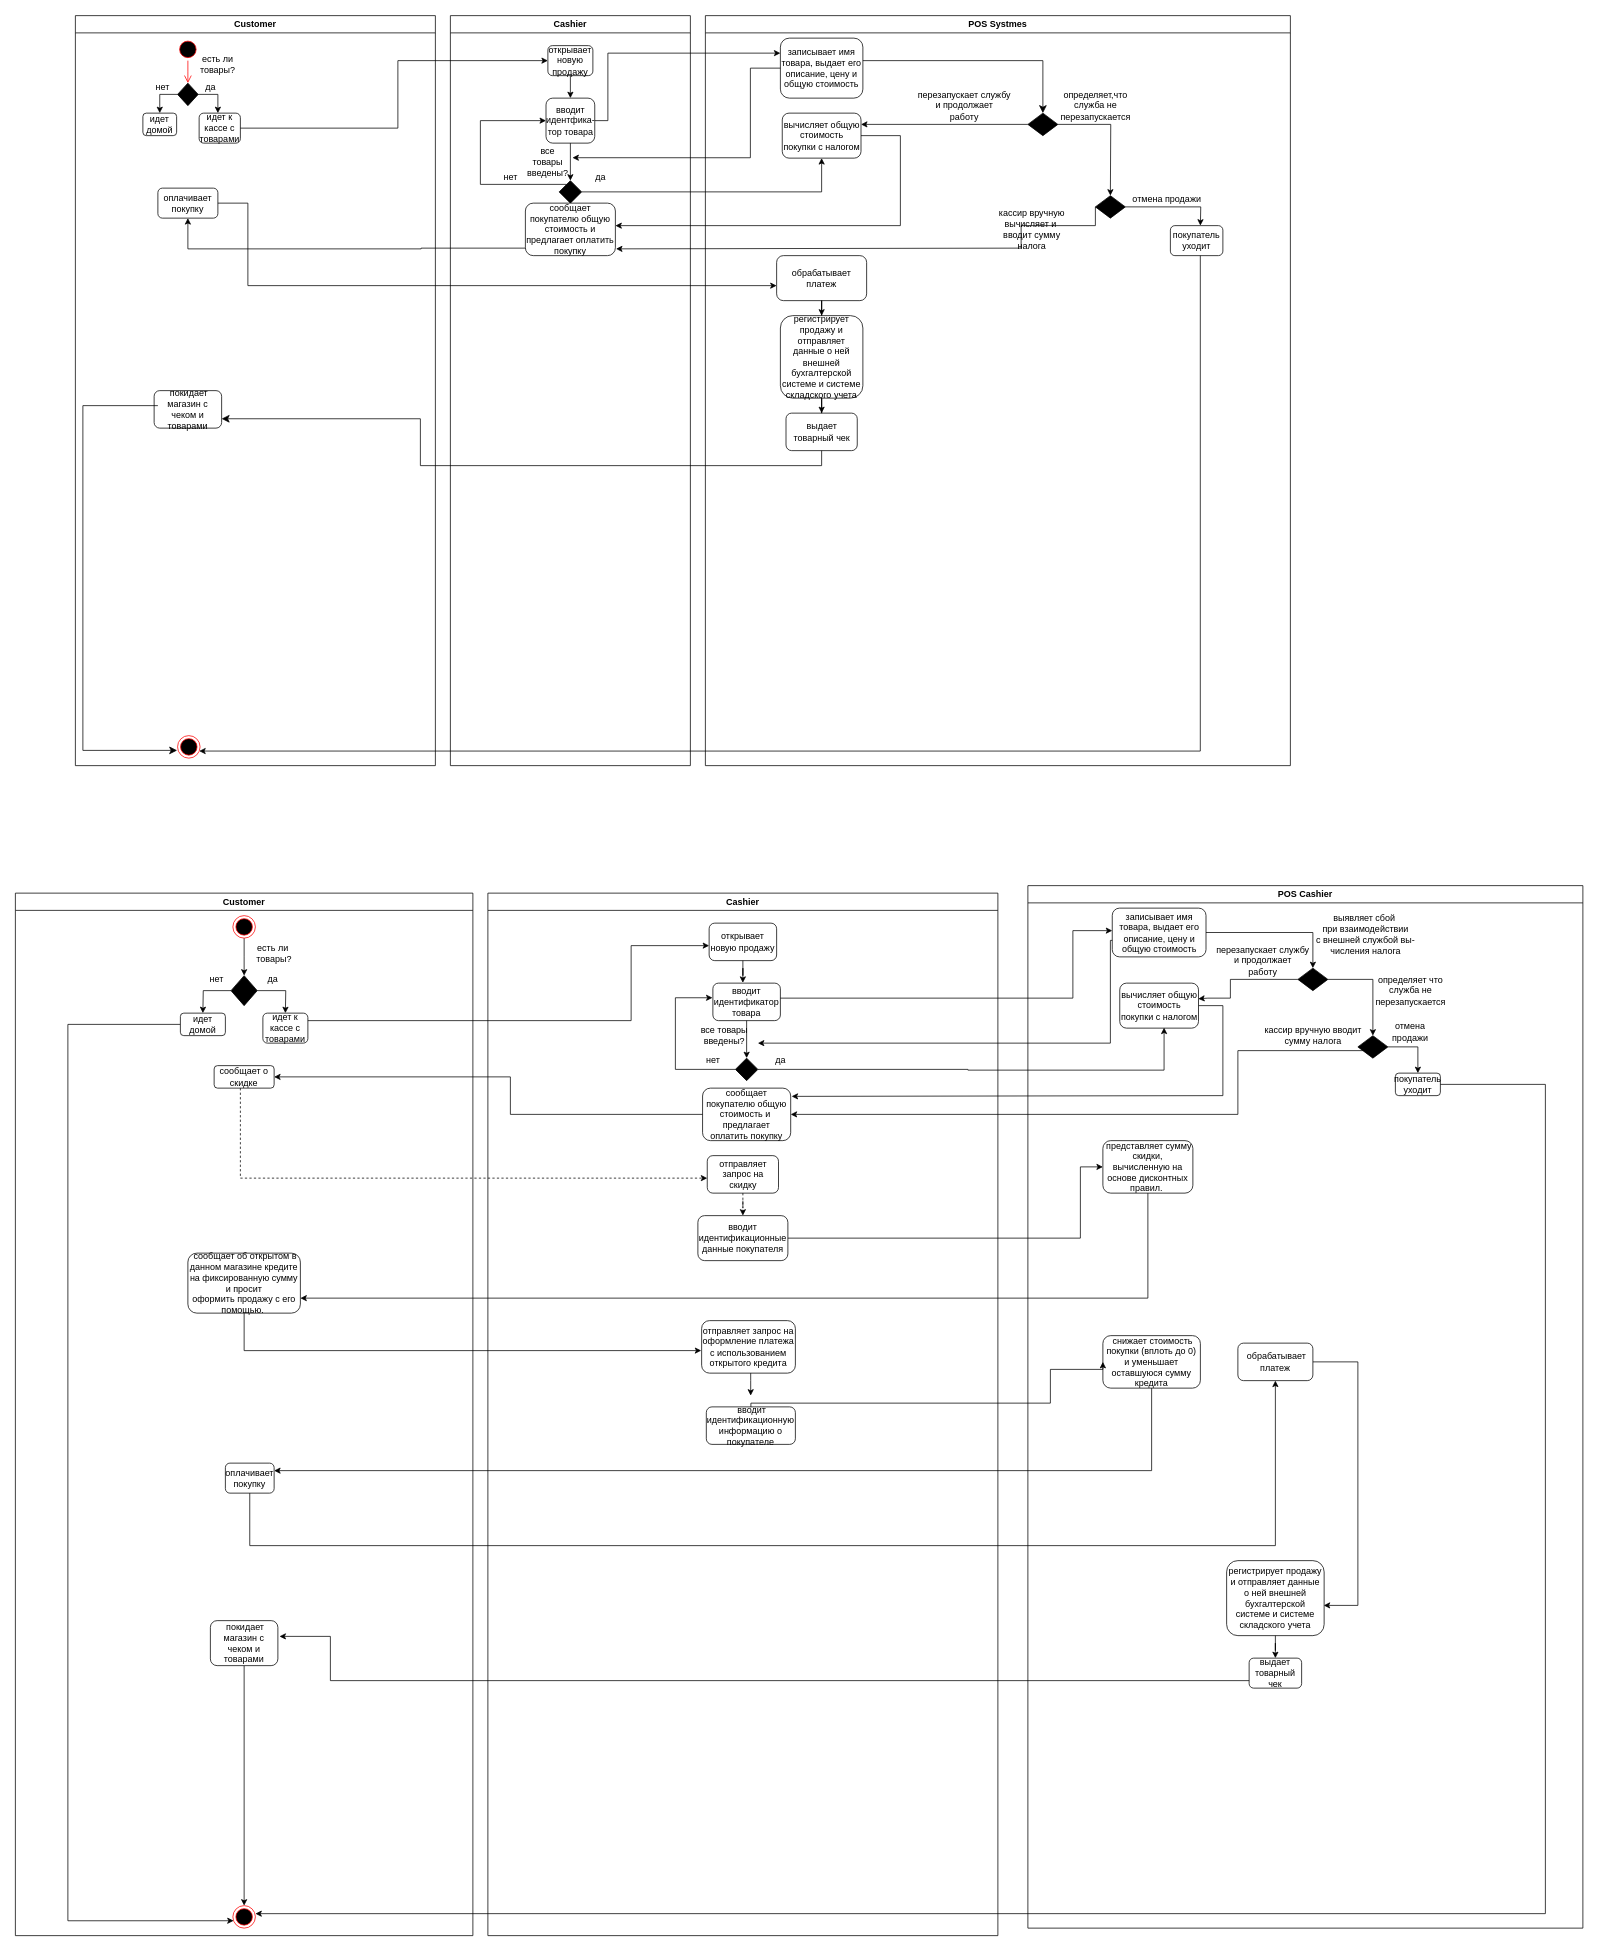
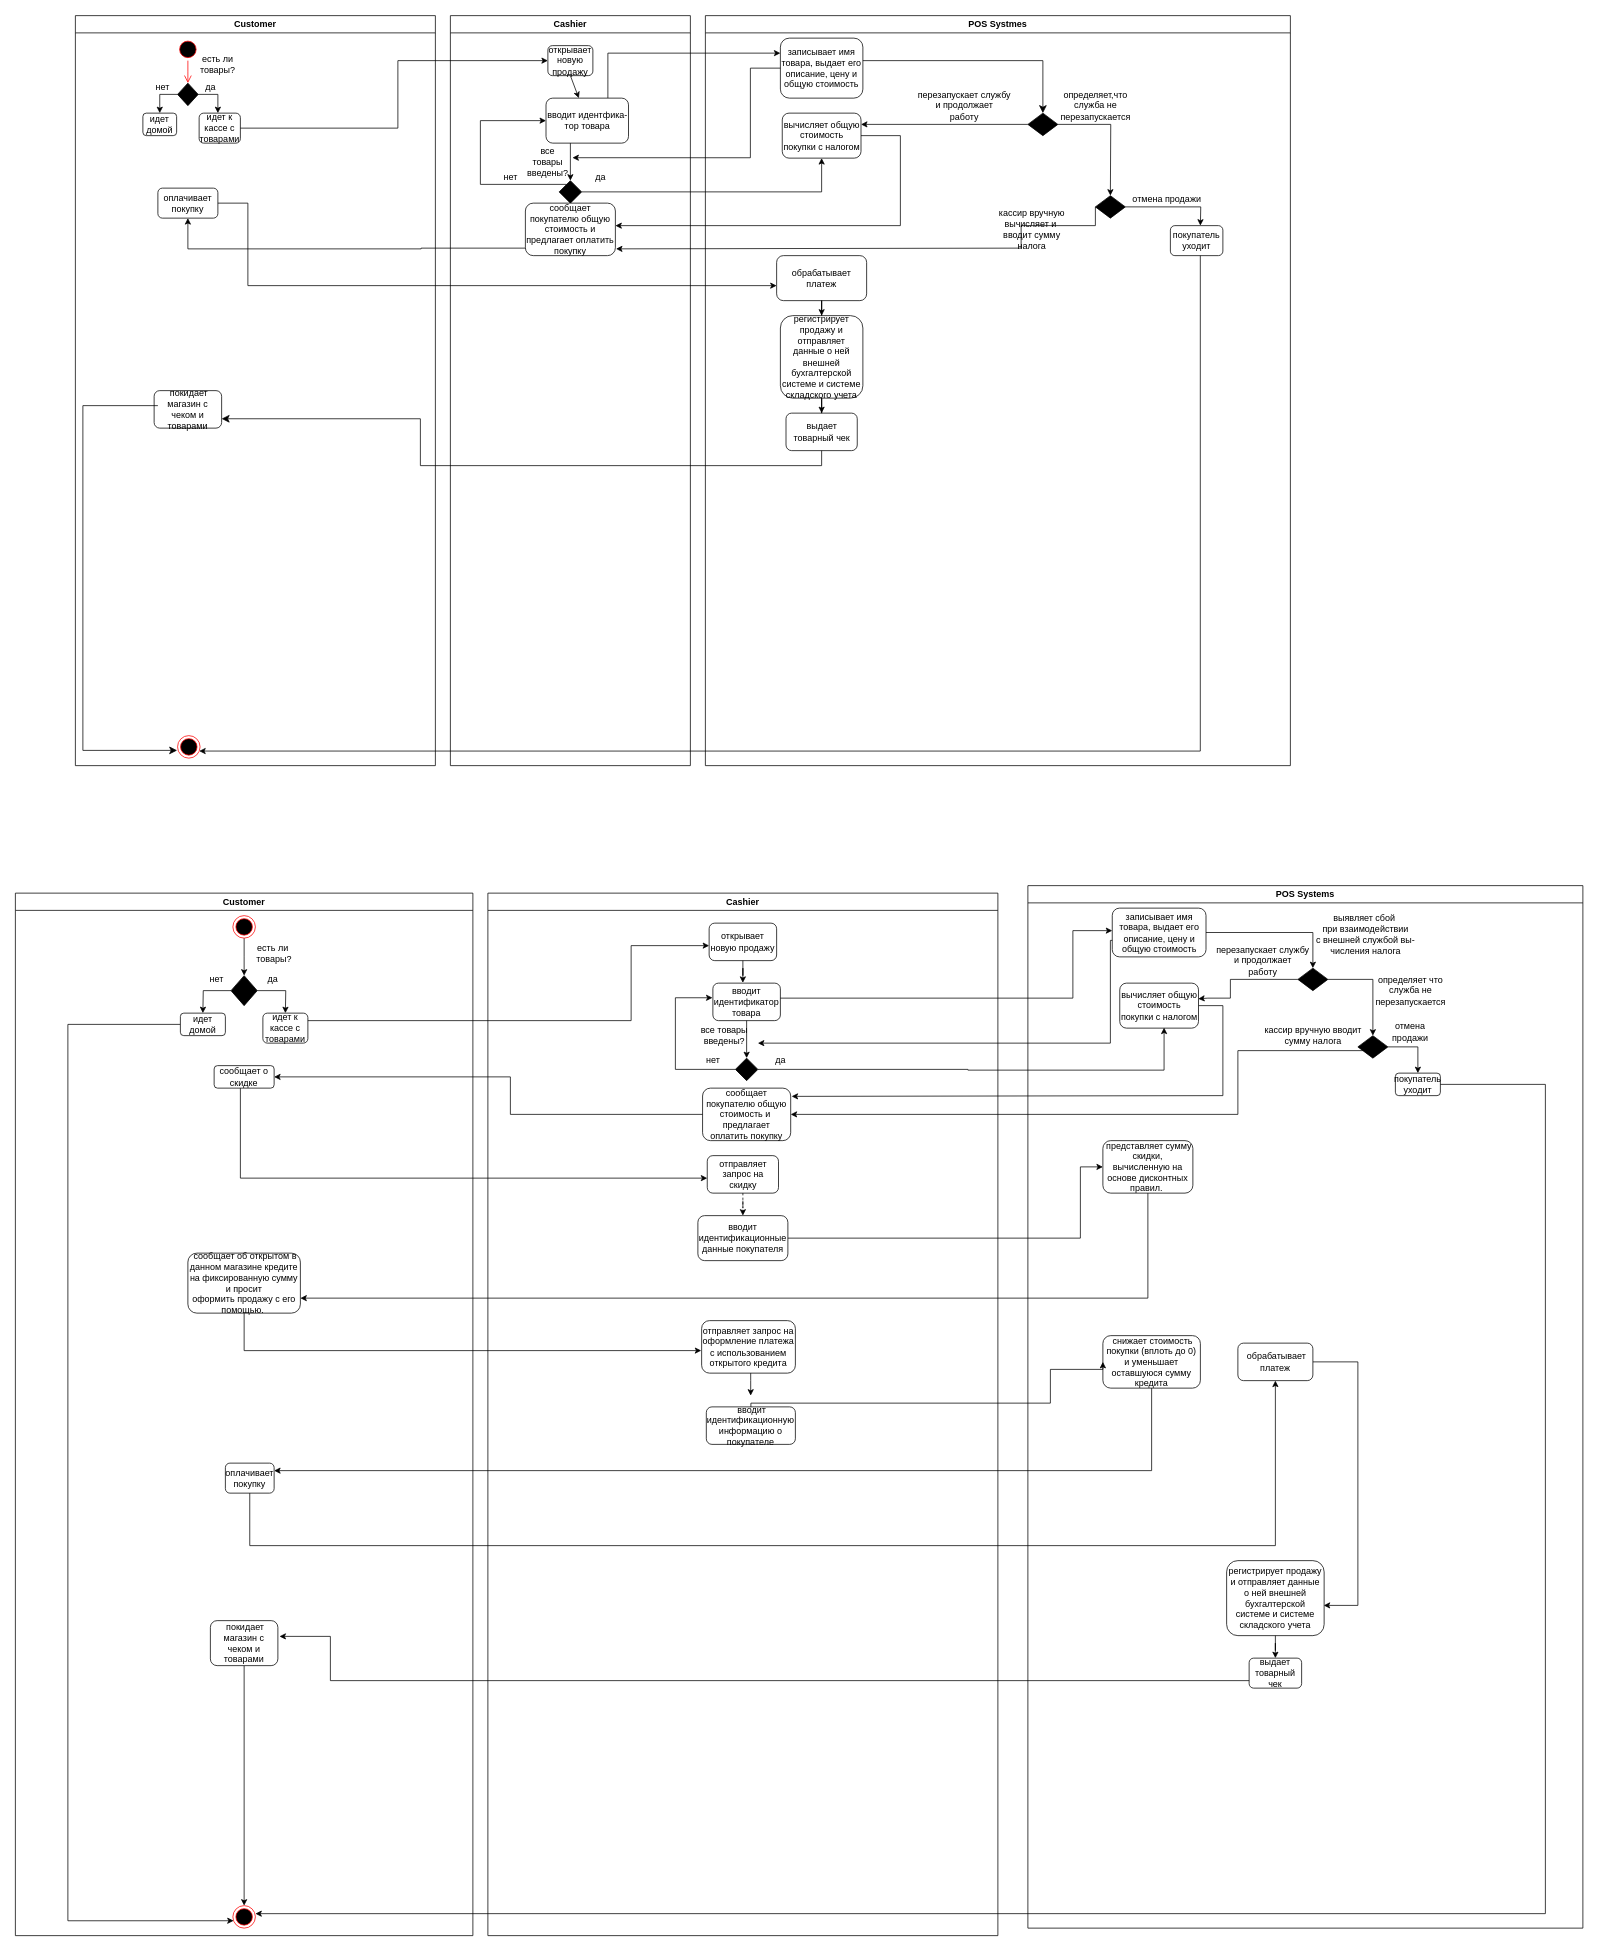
(570, 120) -> (587, 120)
(1305, 894) -> (1305, 894)
(425, 1178) -> (425, 1178)
